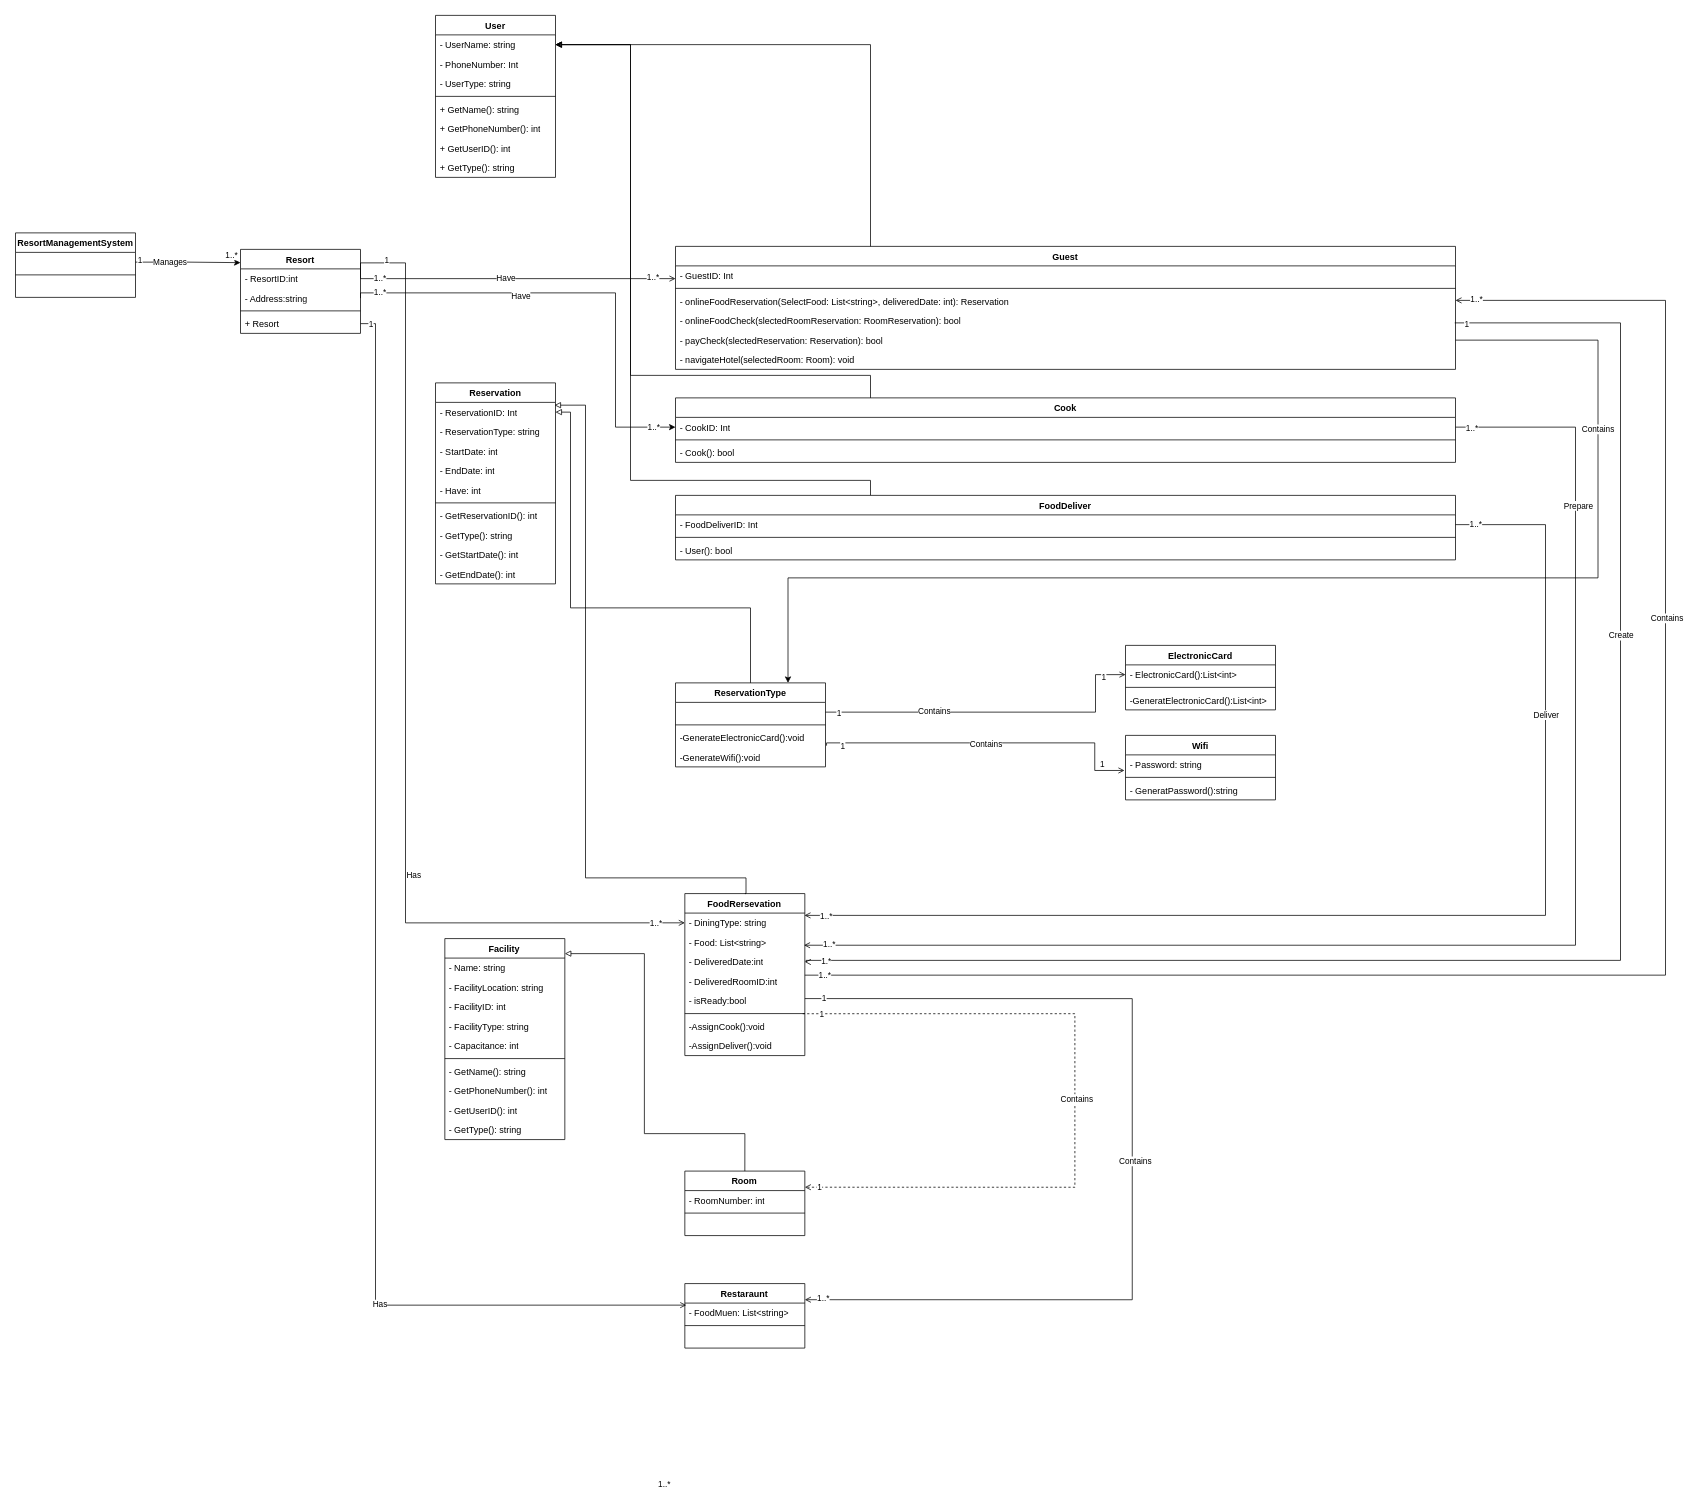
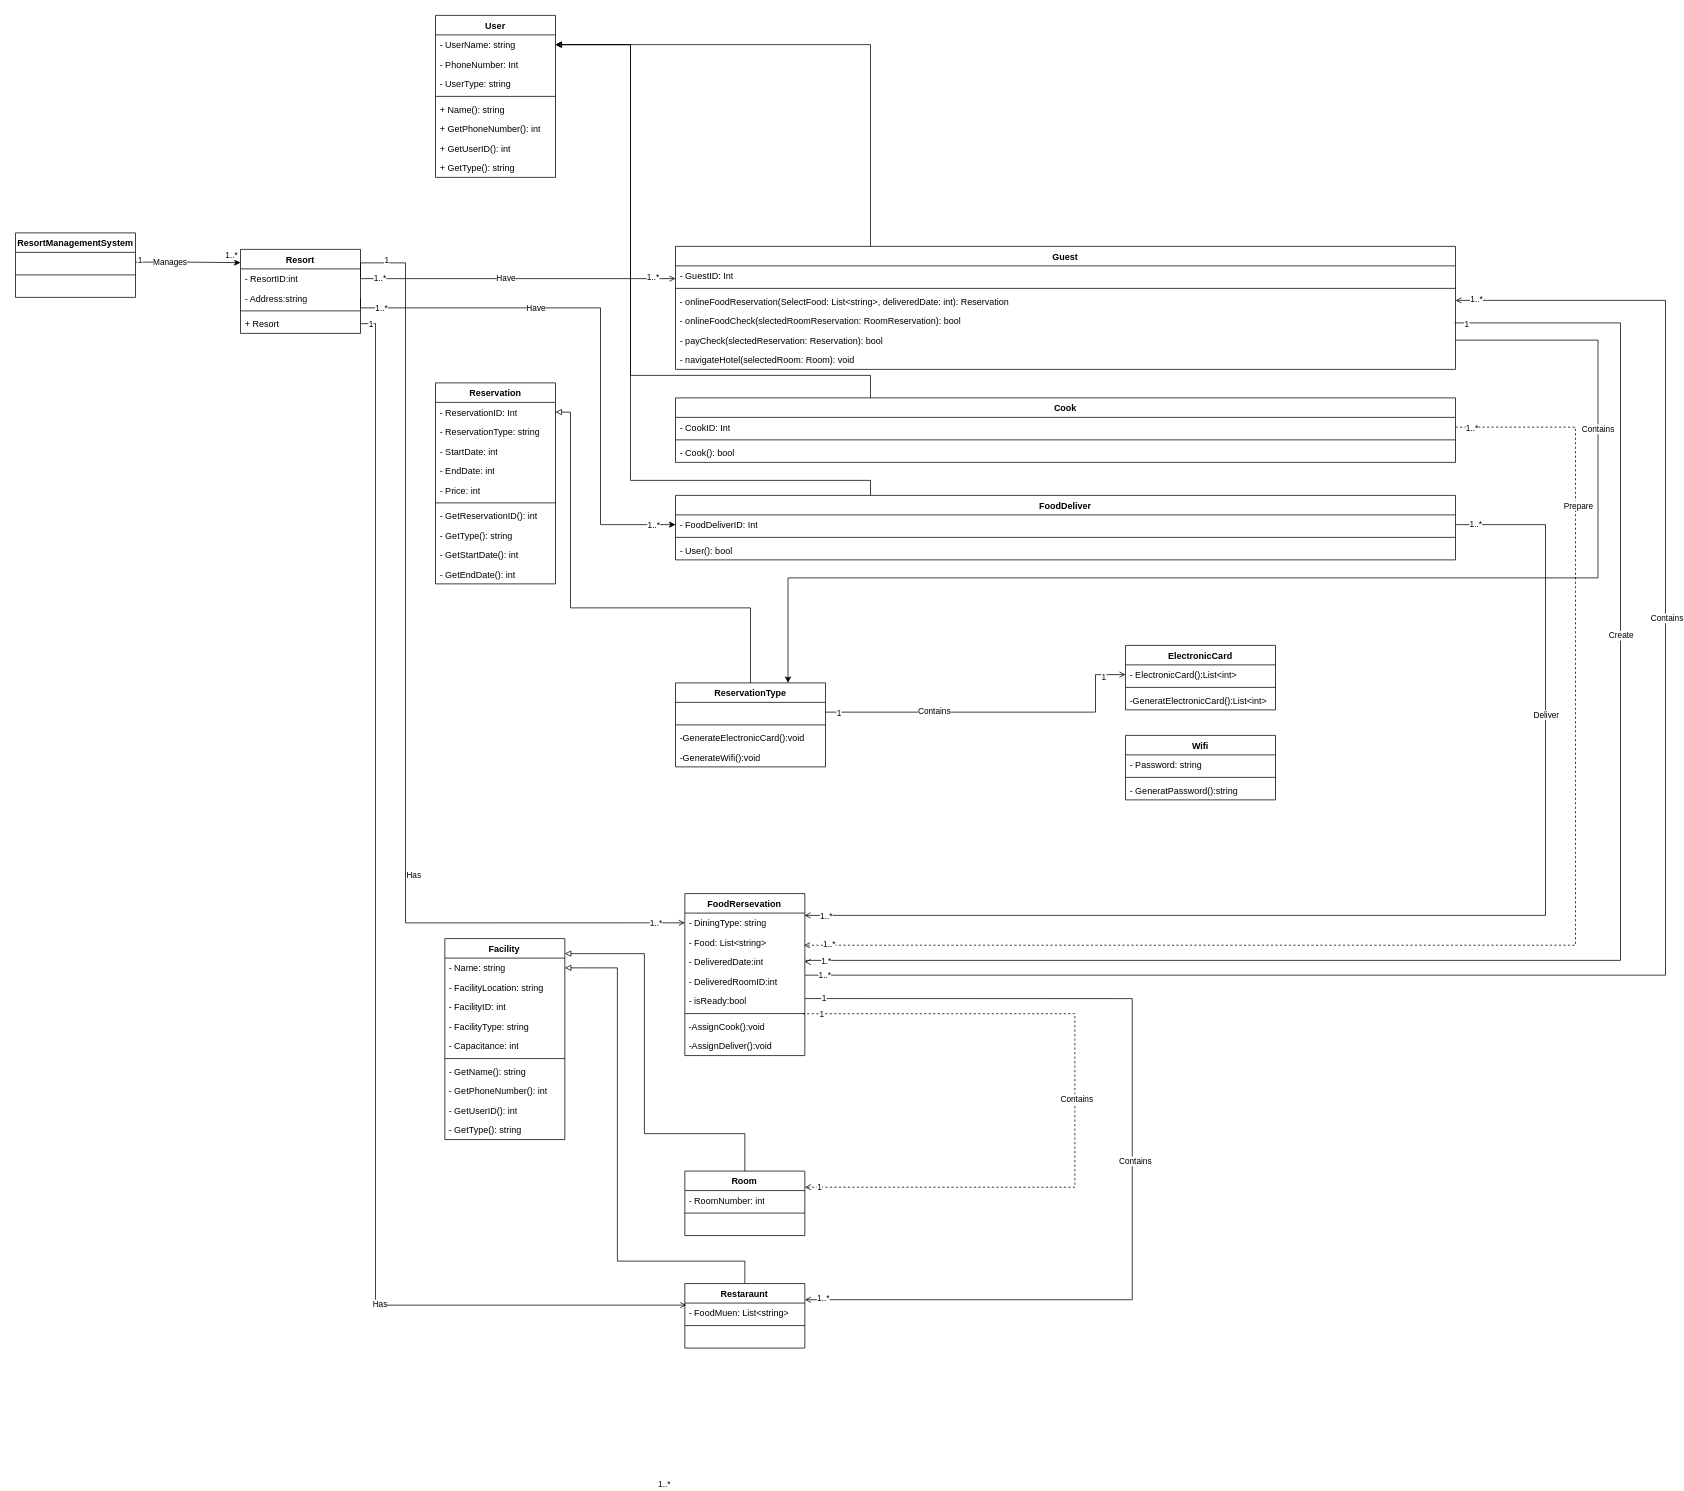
(483, 110) -> (476, 110)
(615, 360) -> none
none -> (600, 450)
(463, 491) -> (464, 491)
(585, 718) -> none
(989, 743) -> none
(1423, 945) -> (1423, 945)
none -> (617, 1166)
